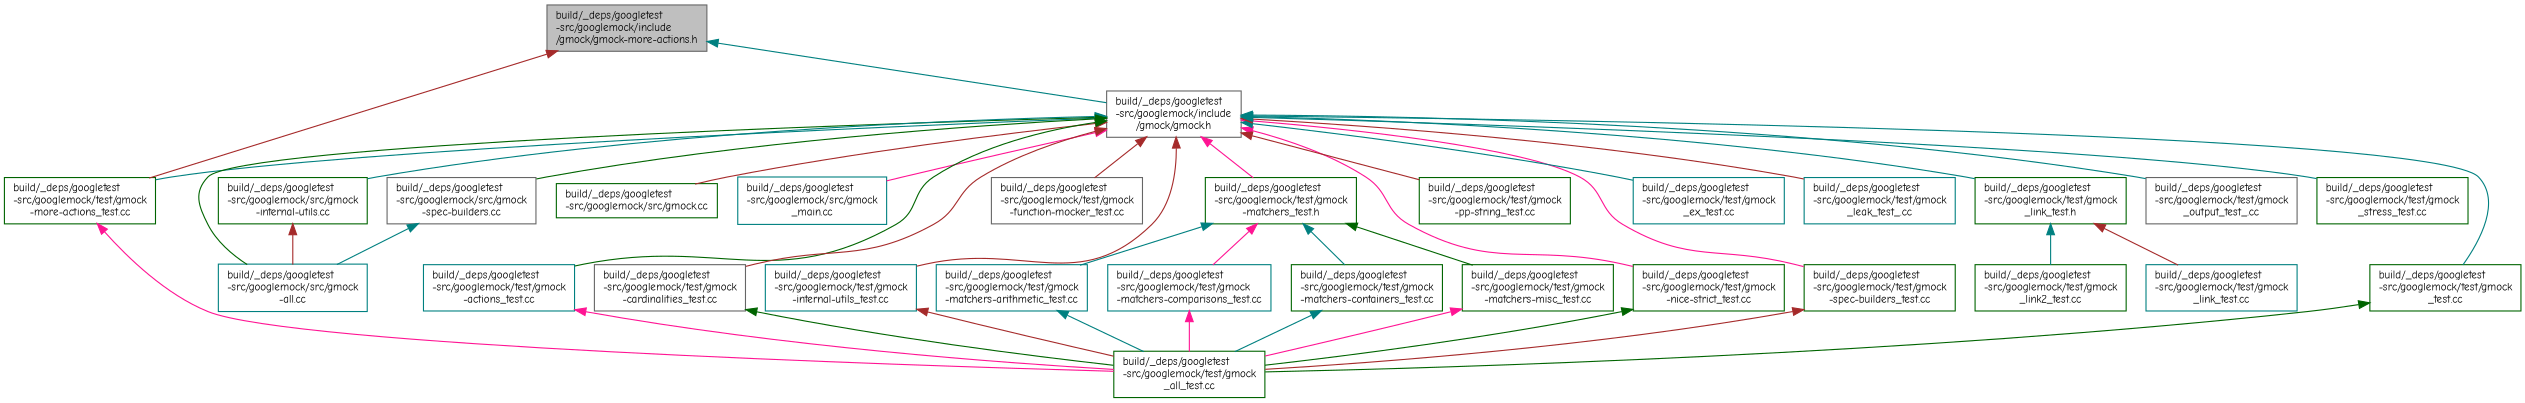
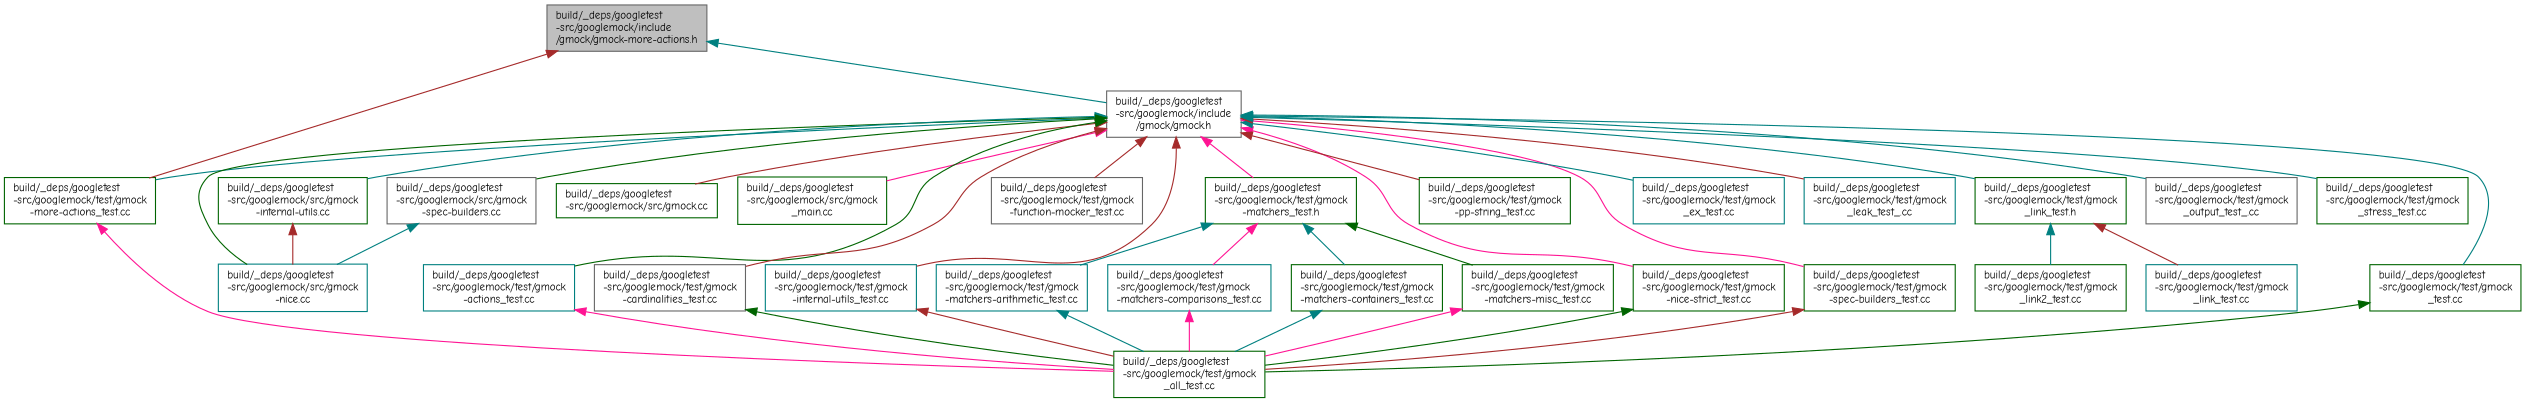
(812, 201) -> (812, 201)
(293, 288) -> (293, 288)
